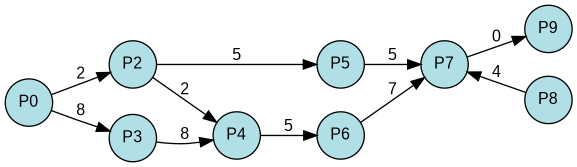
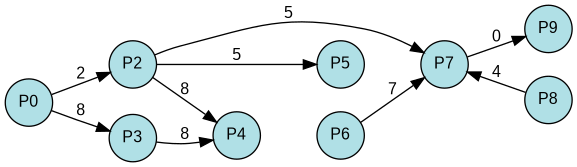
(386, 64) -> (283, 23)
(185, 90) -> (185, 90)
(282, 135) -> none
